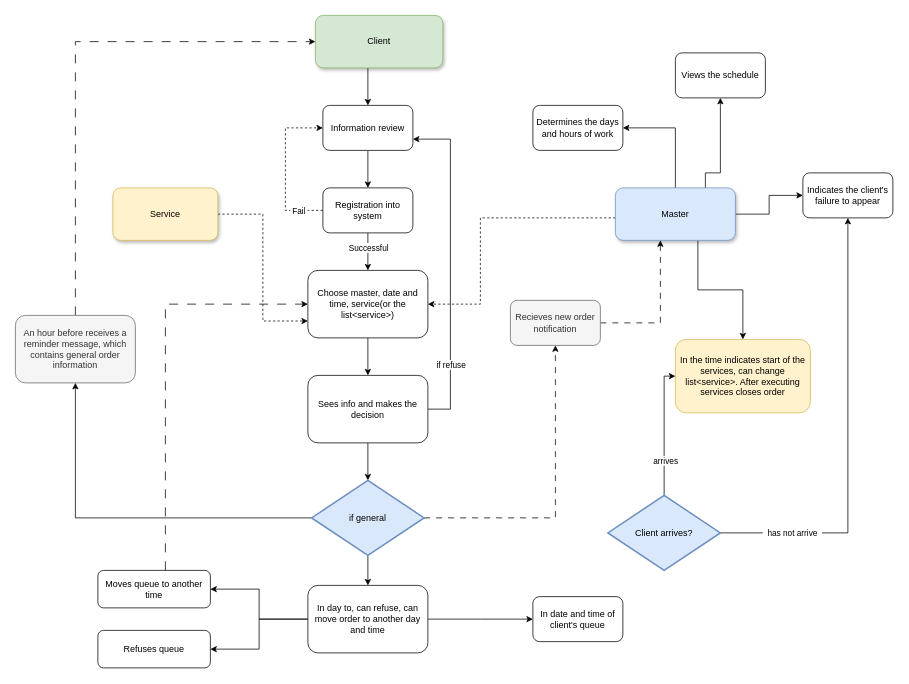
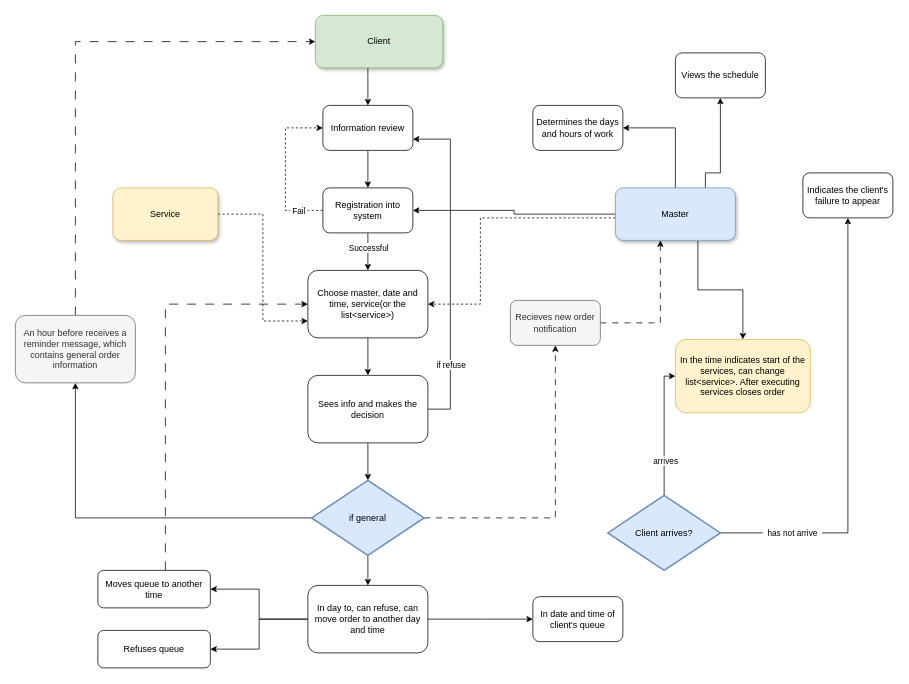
(783, 195) -> (469, 210)
